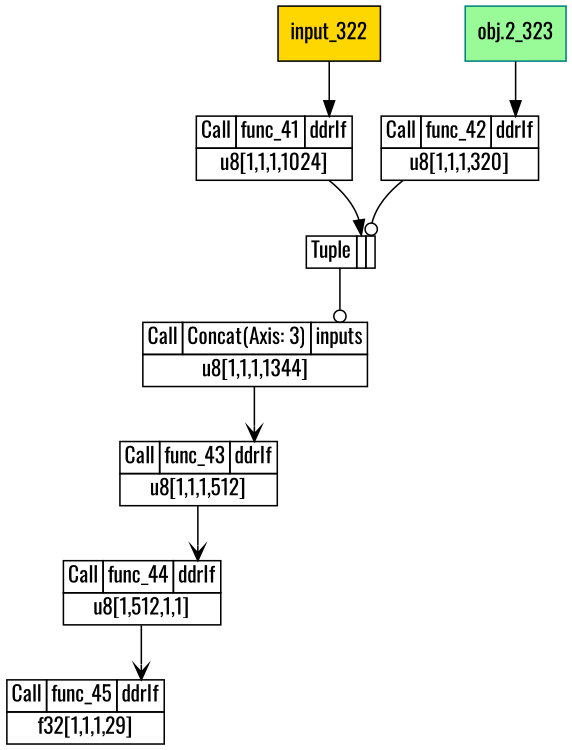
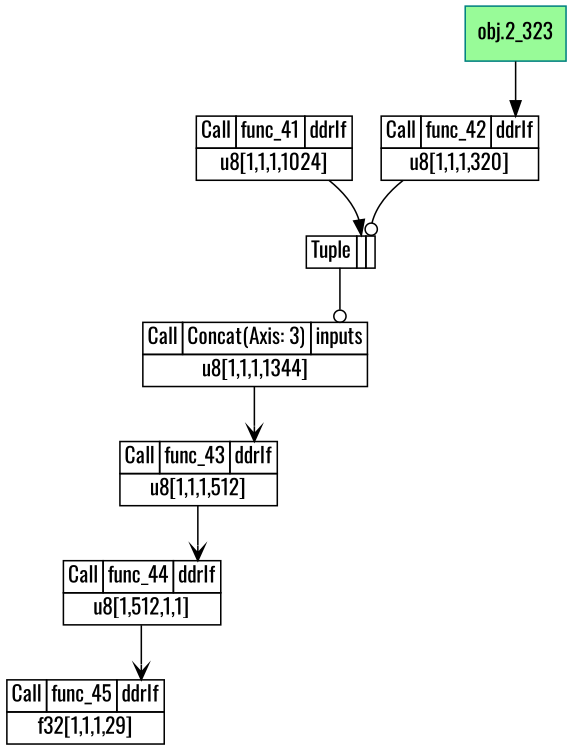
(329, 34) -> none
